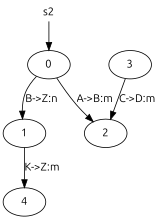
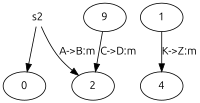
(130, 65) -> (105, 17)
(26, 92) -> none
(71, 98) -> (54, 51)
